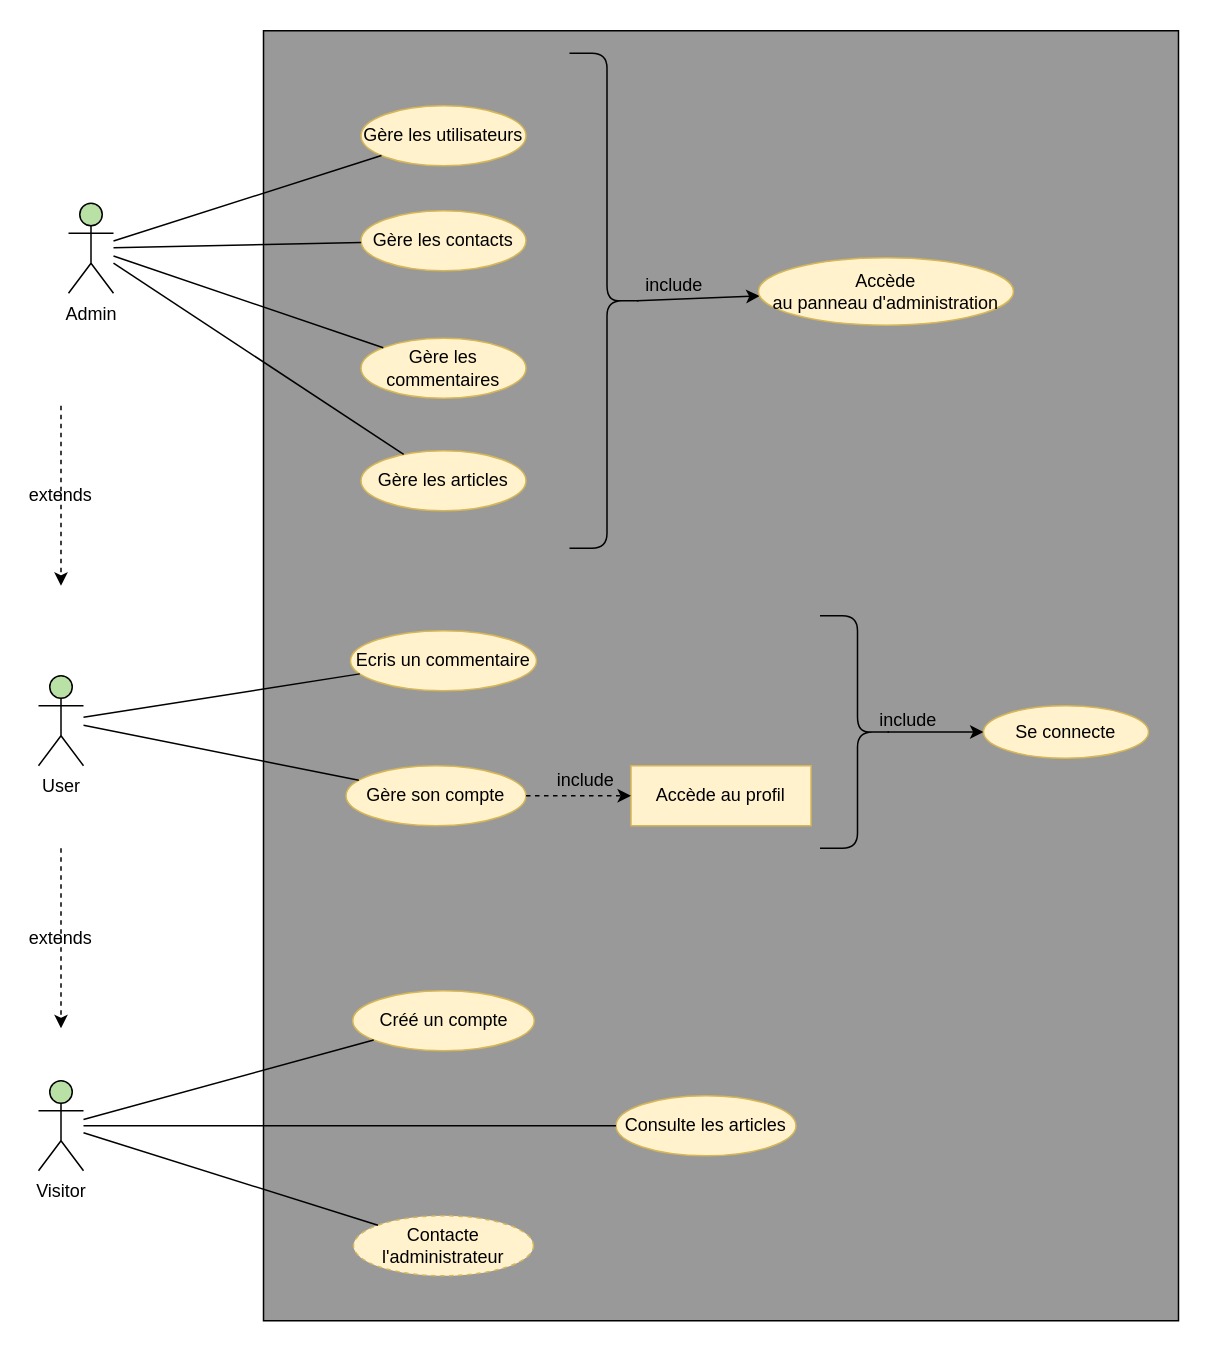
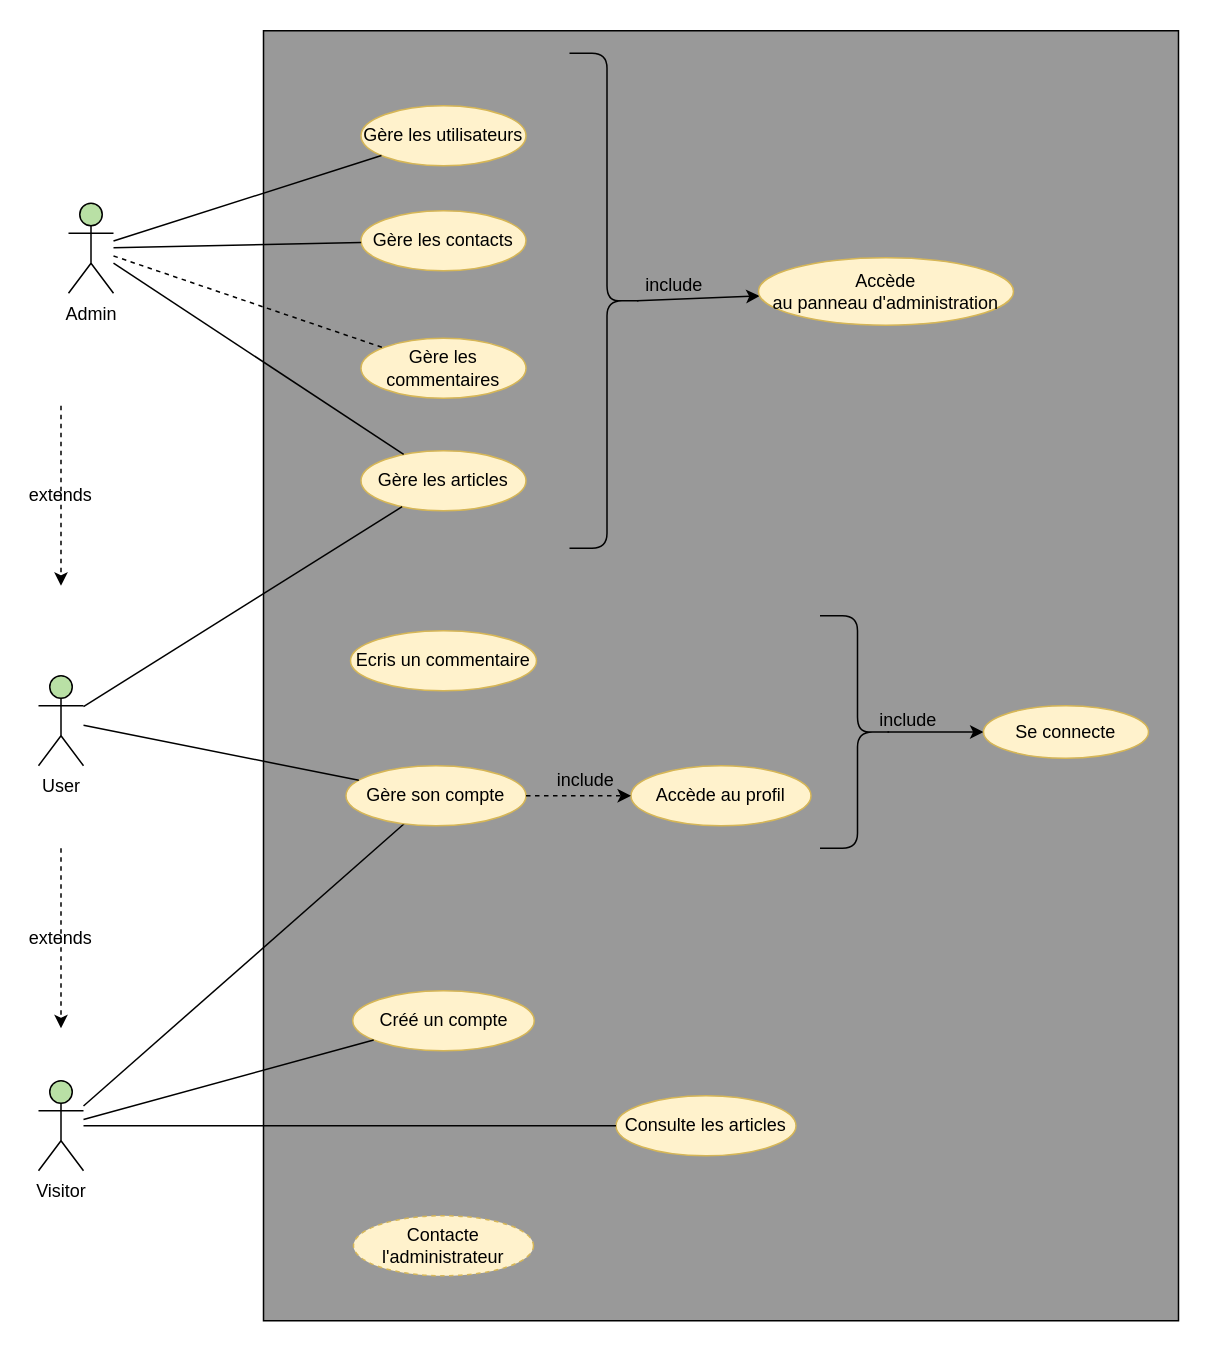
(249, 302) -> (249, 302)
(221, 696) -> (243, 606)
(721, 796) -> (721, 796)
(230, 1179) -> (243, 965)
